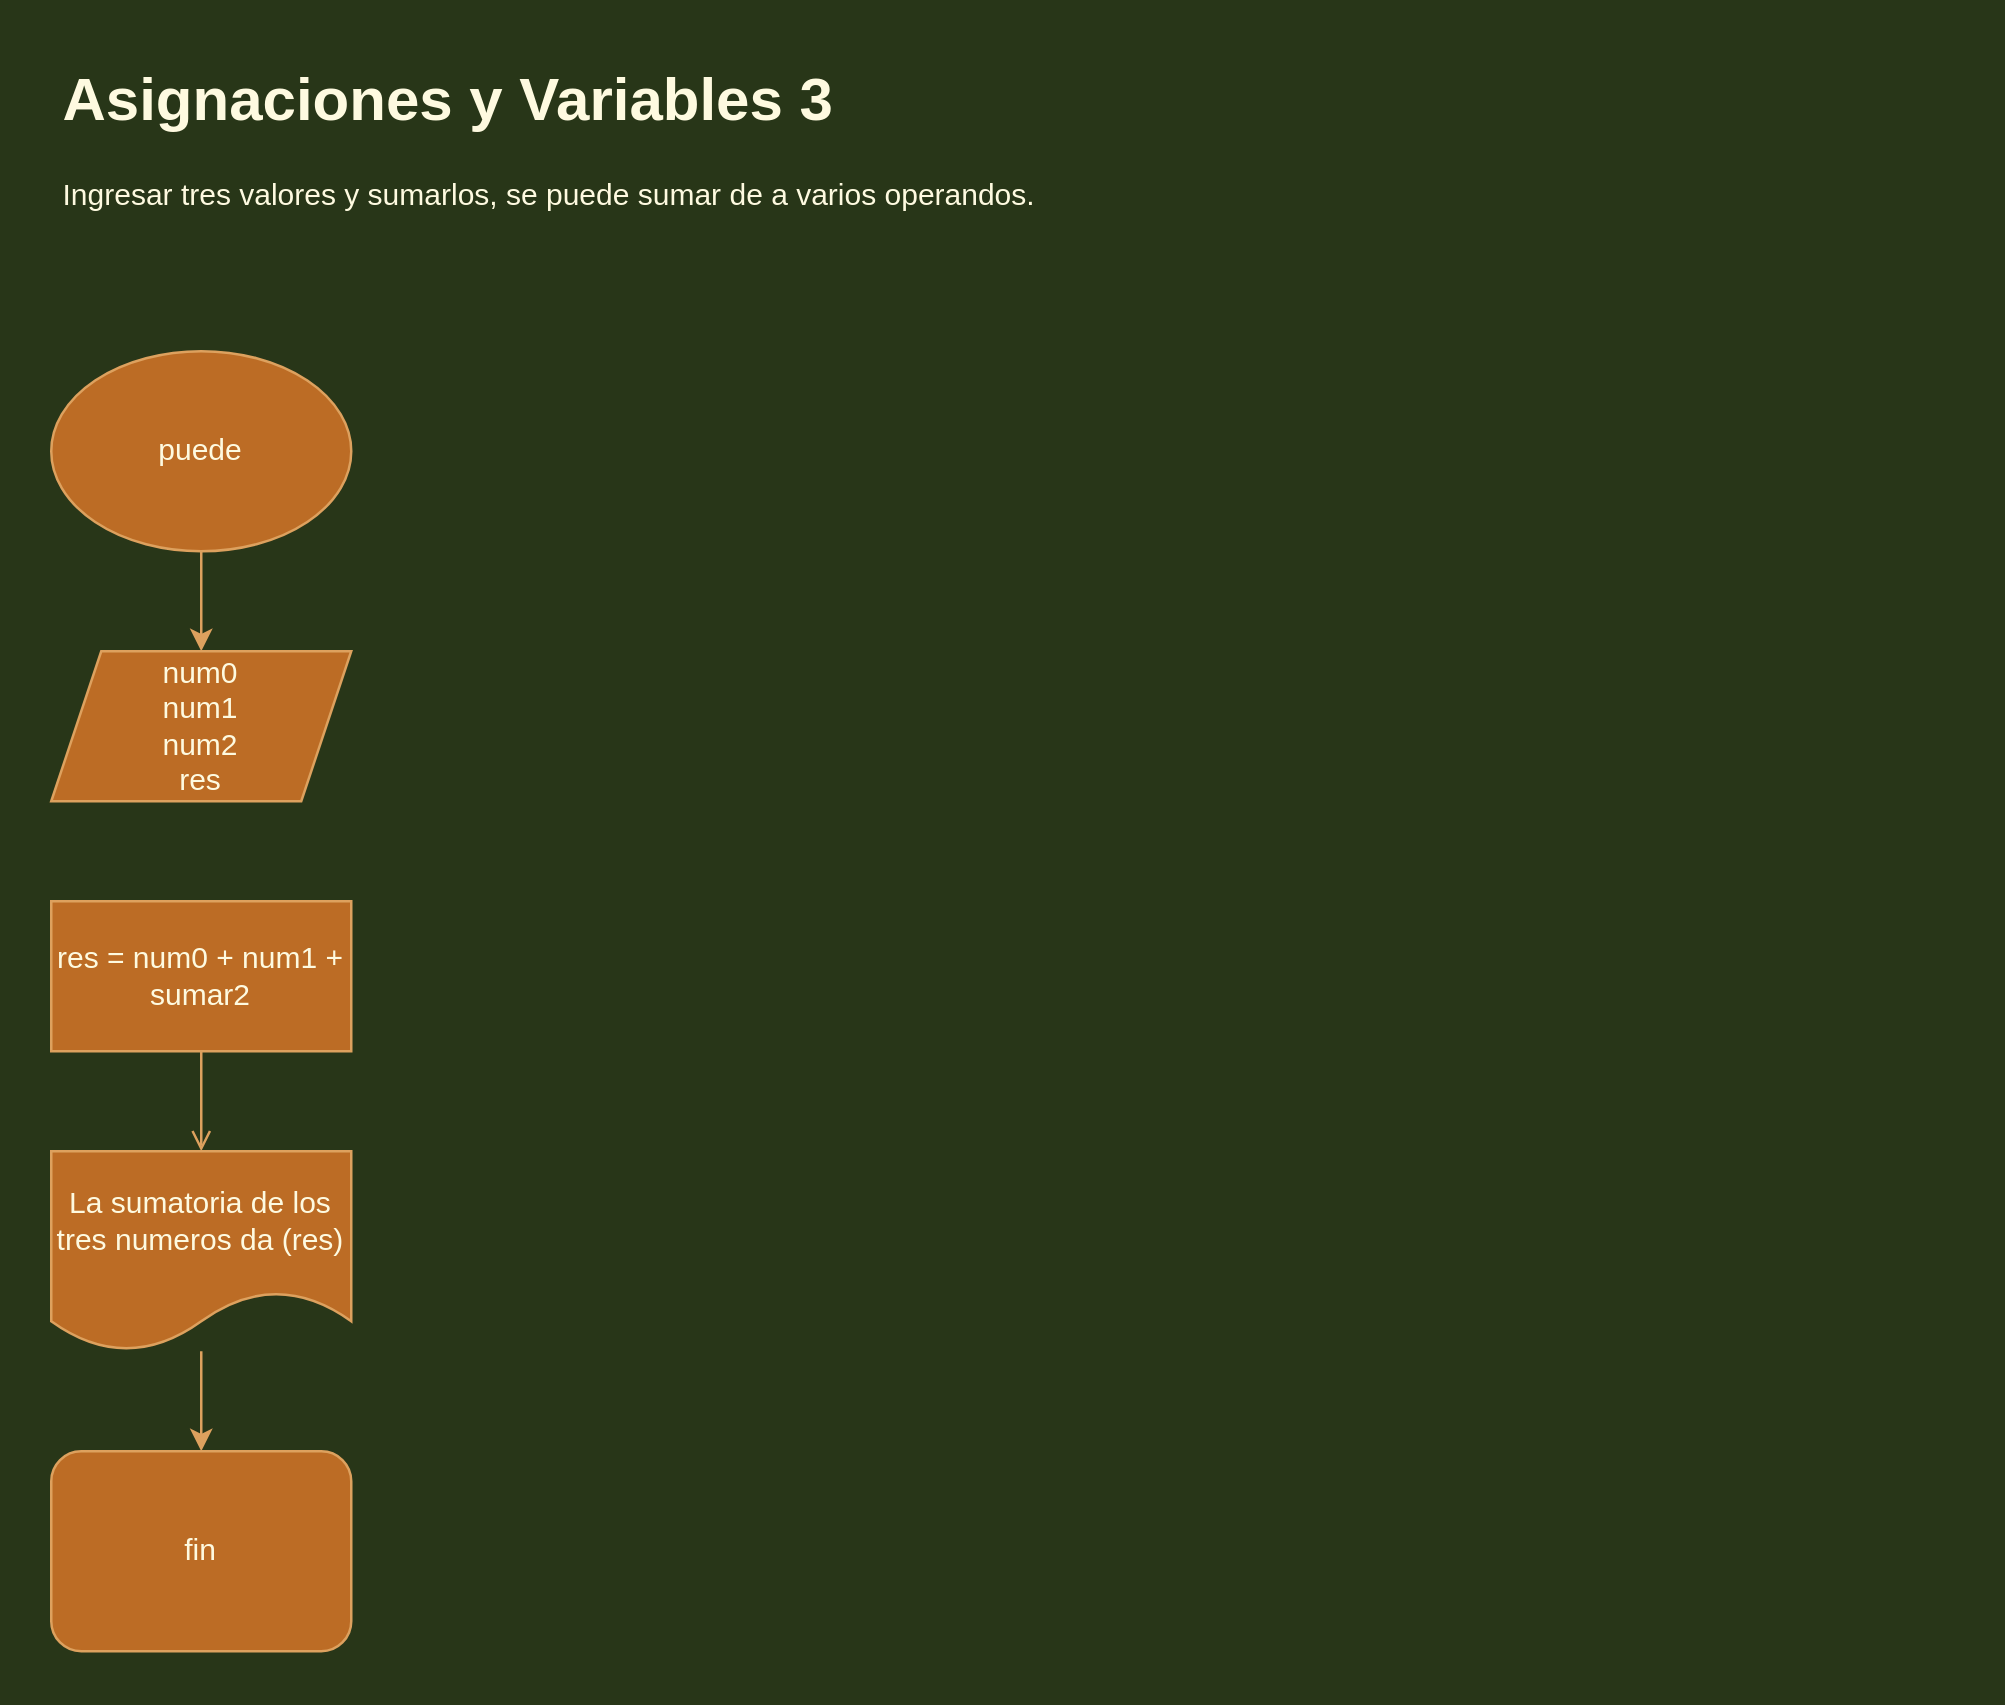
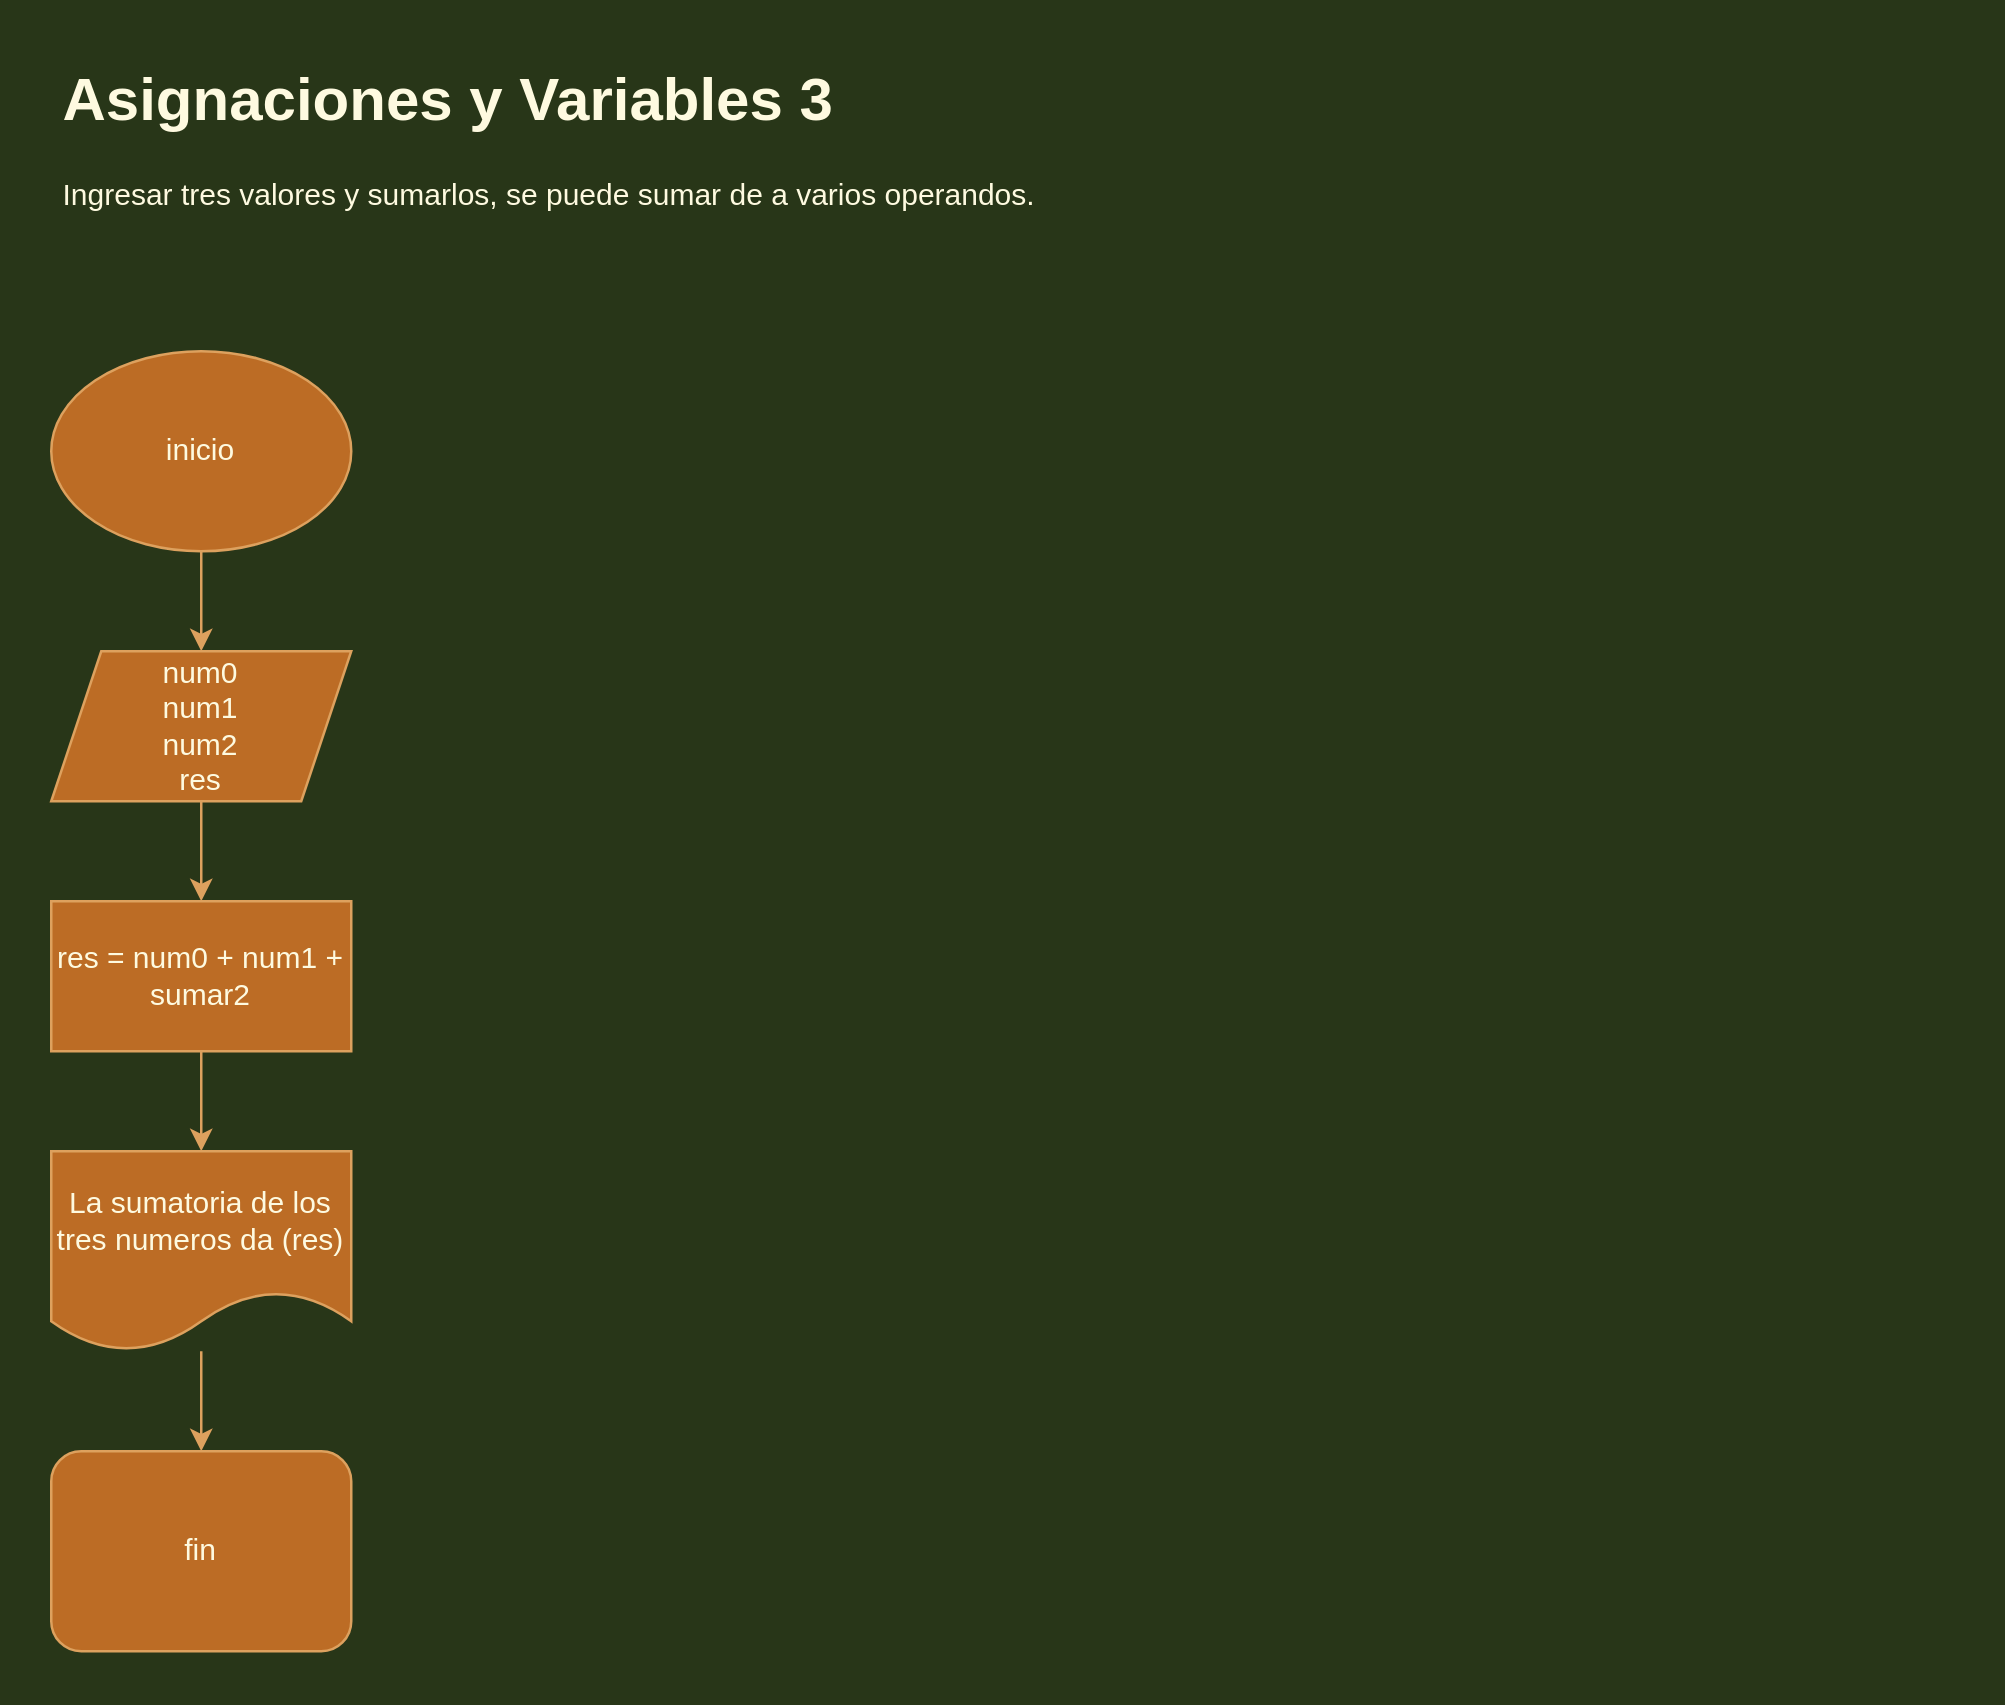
(201, 451) -> (201, 451)
none -> (201, 843)
(201, 1137) -> (201, 1133)
